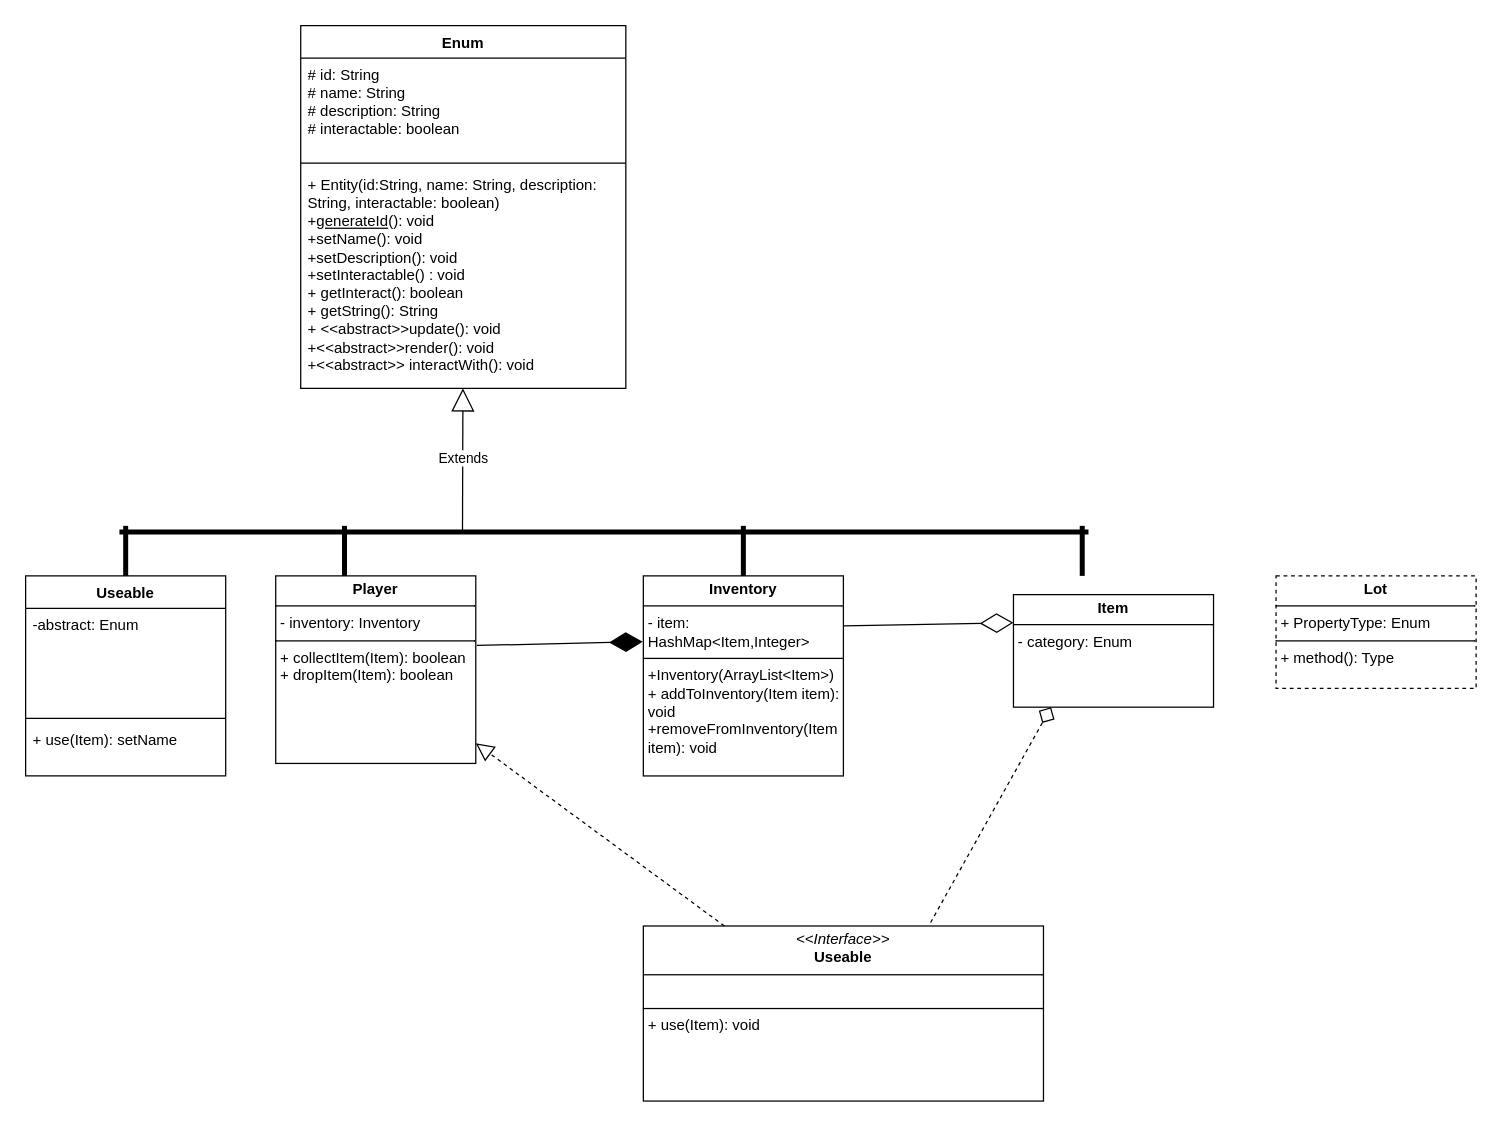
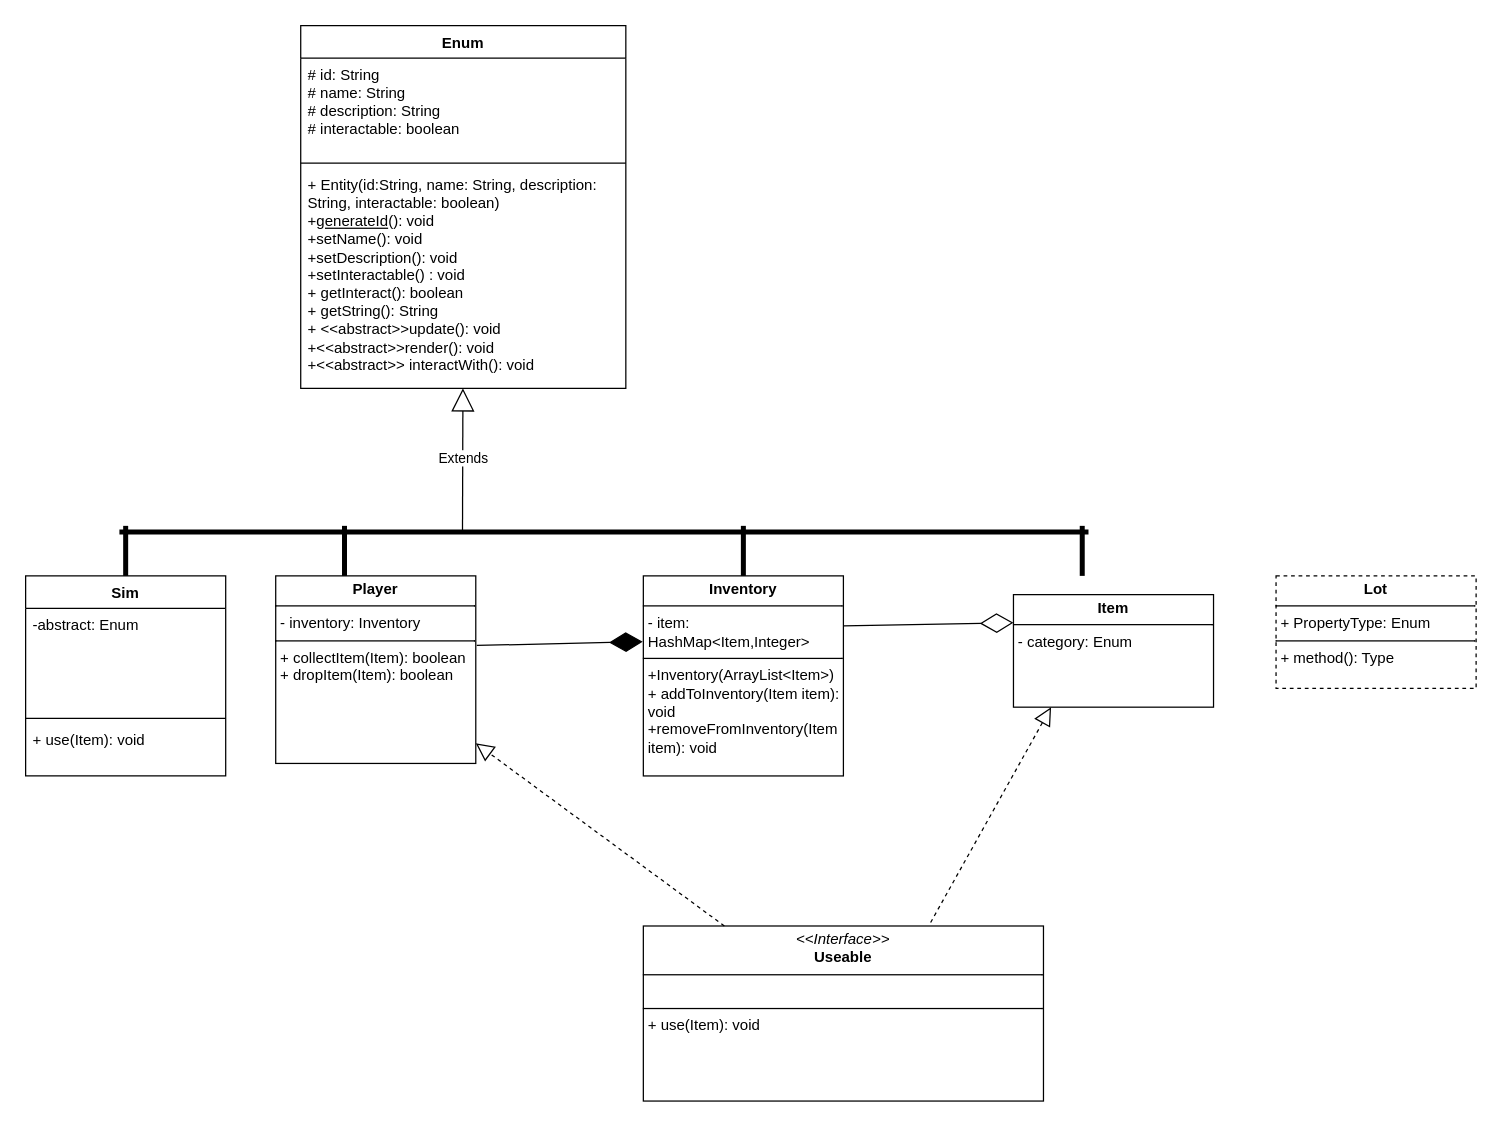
(126, 593) -> (126, 593)
(1041, 724) -> (1041, 724)
(111, 741) -> (97, 741)
